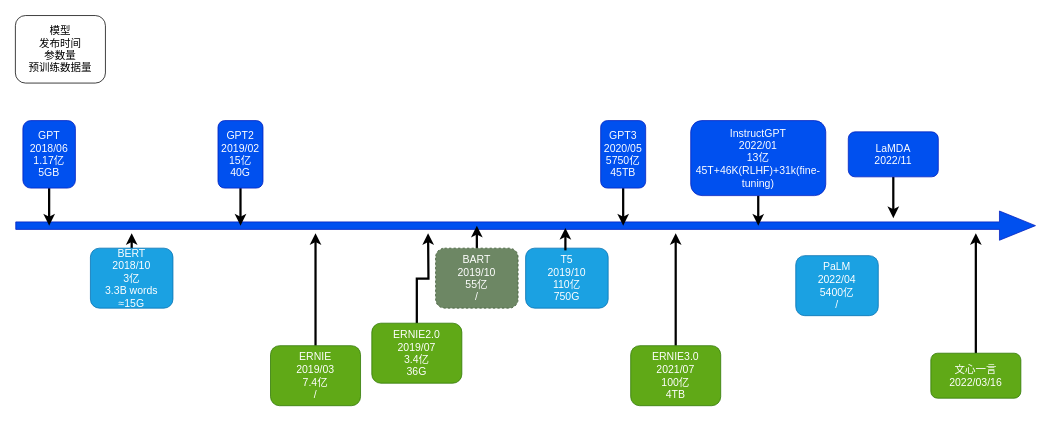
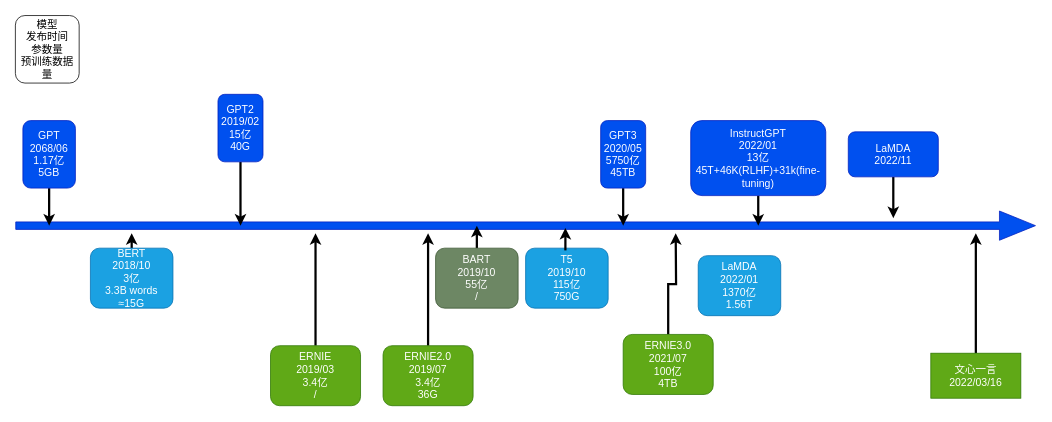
(60, 49) -> (47, 49)
(49, 154) -> (49, 154)
(240, 154) -> (240, 128)
(477, 278) -> (477, 278)
(567, 278) -> (567, 278)
none -> (739, 285)
(837, 285) -> none
(417, 353) -> (428, 375)
(315, 375) -> (315, 375)
(675, 375) -> (668, 364)
(975, 375) -> (975, 375)
